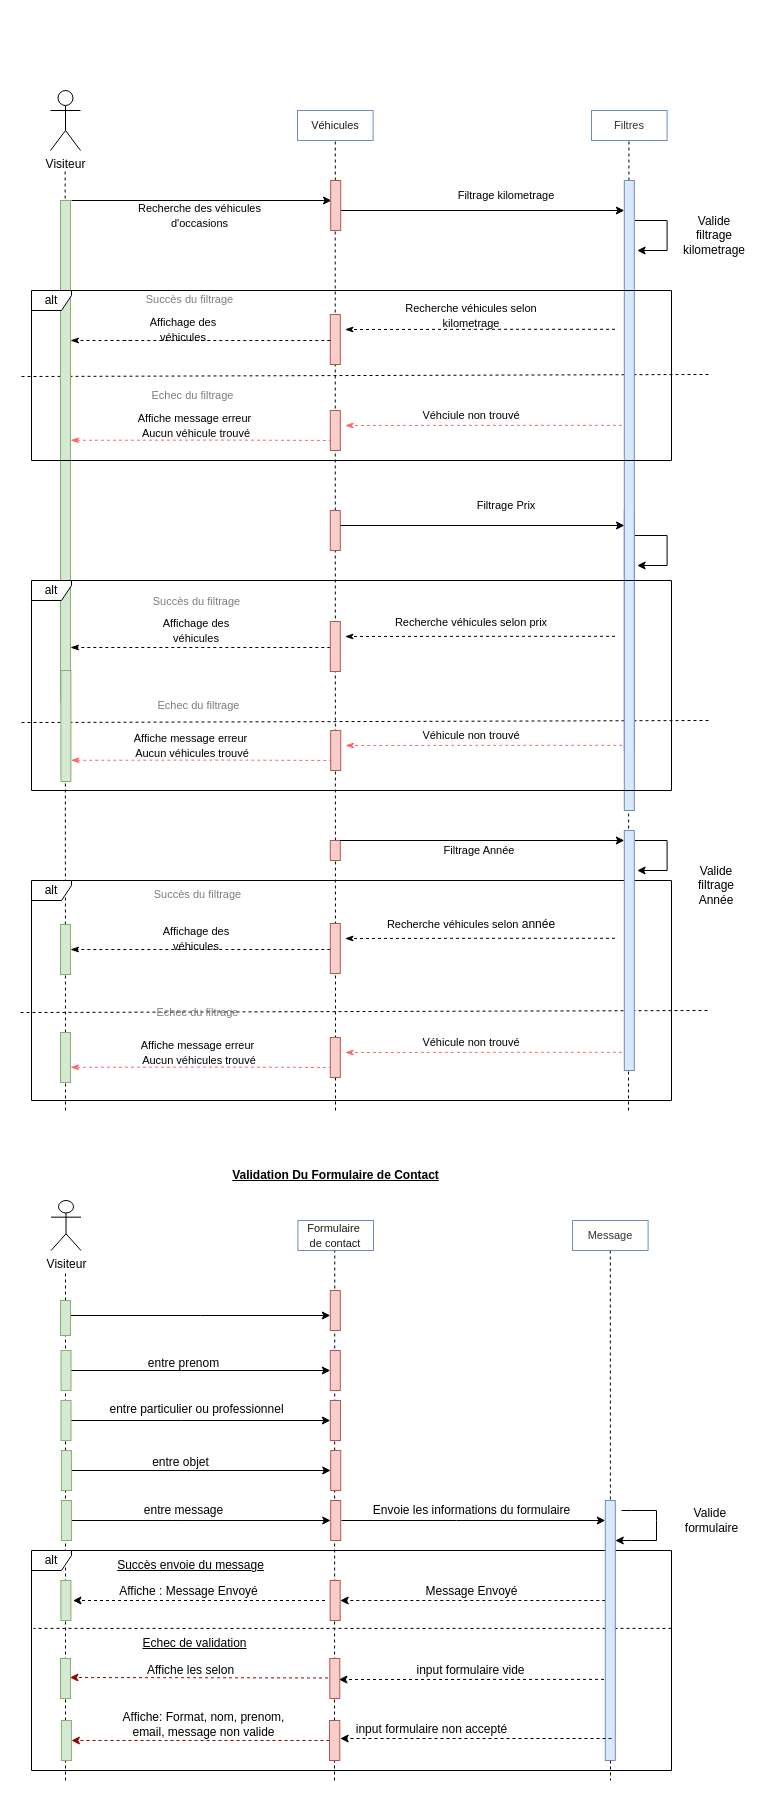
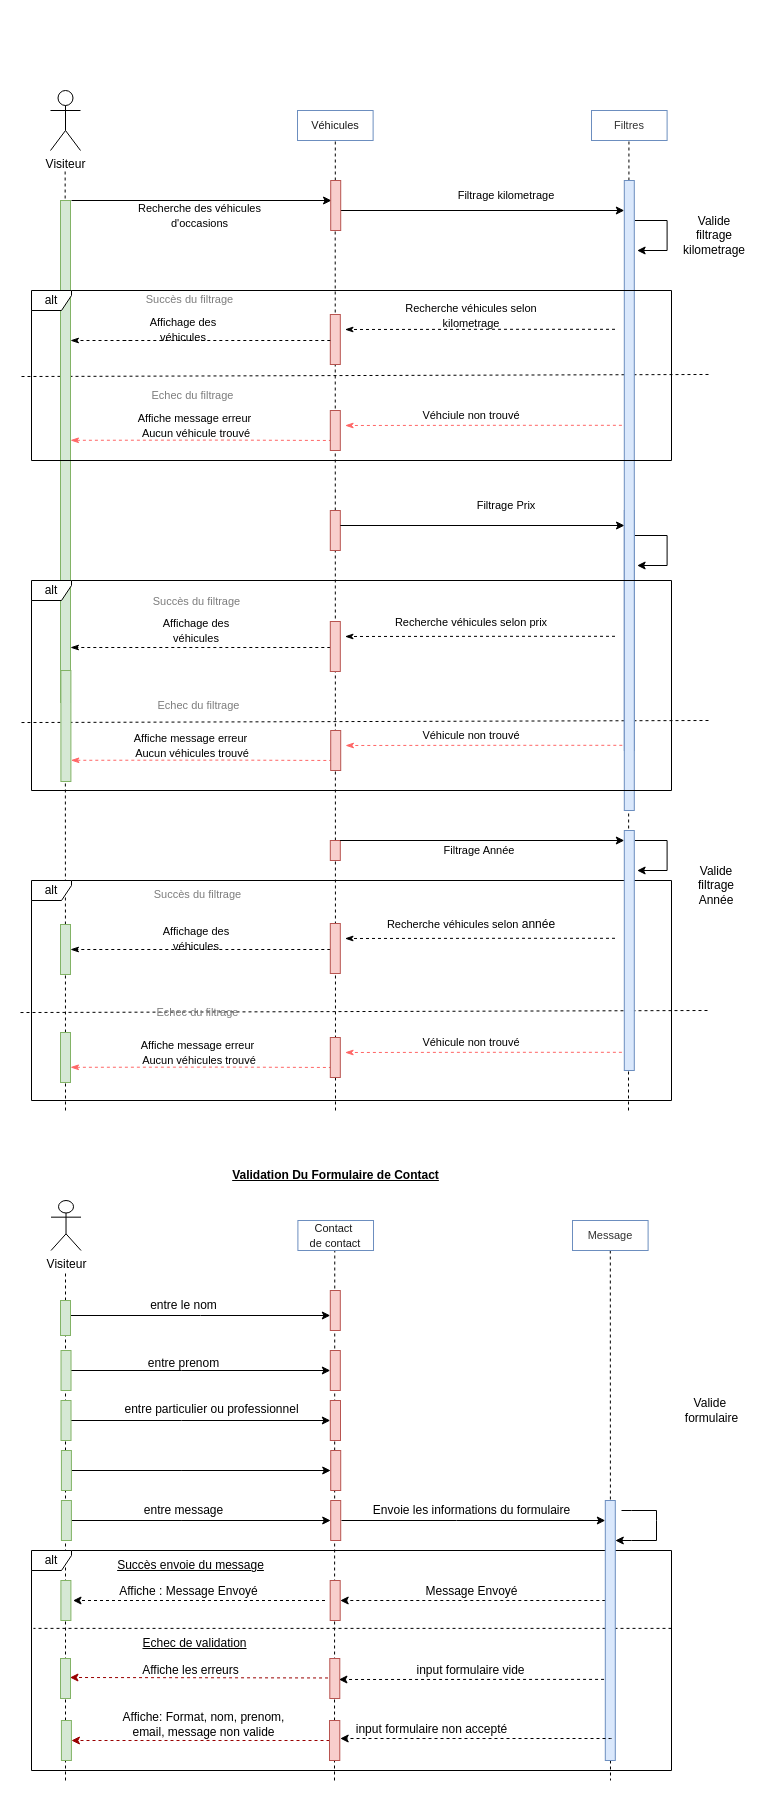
(336, 1236) -> (336, 1236)
none -> (183, 1306)
(197, 1410) -> (212, 1410)
(181, 1463) -> none
(712, 1521) -> (712, 1411)
(191, 1671) -> (191, 1671)
